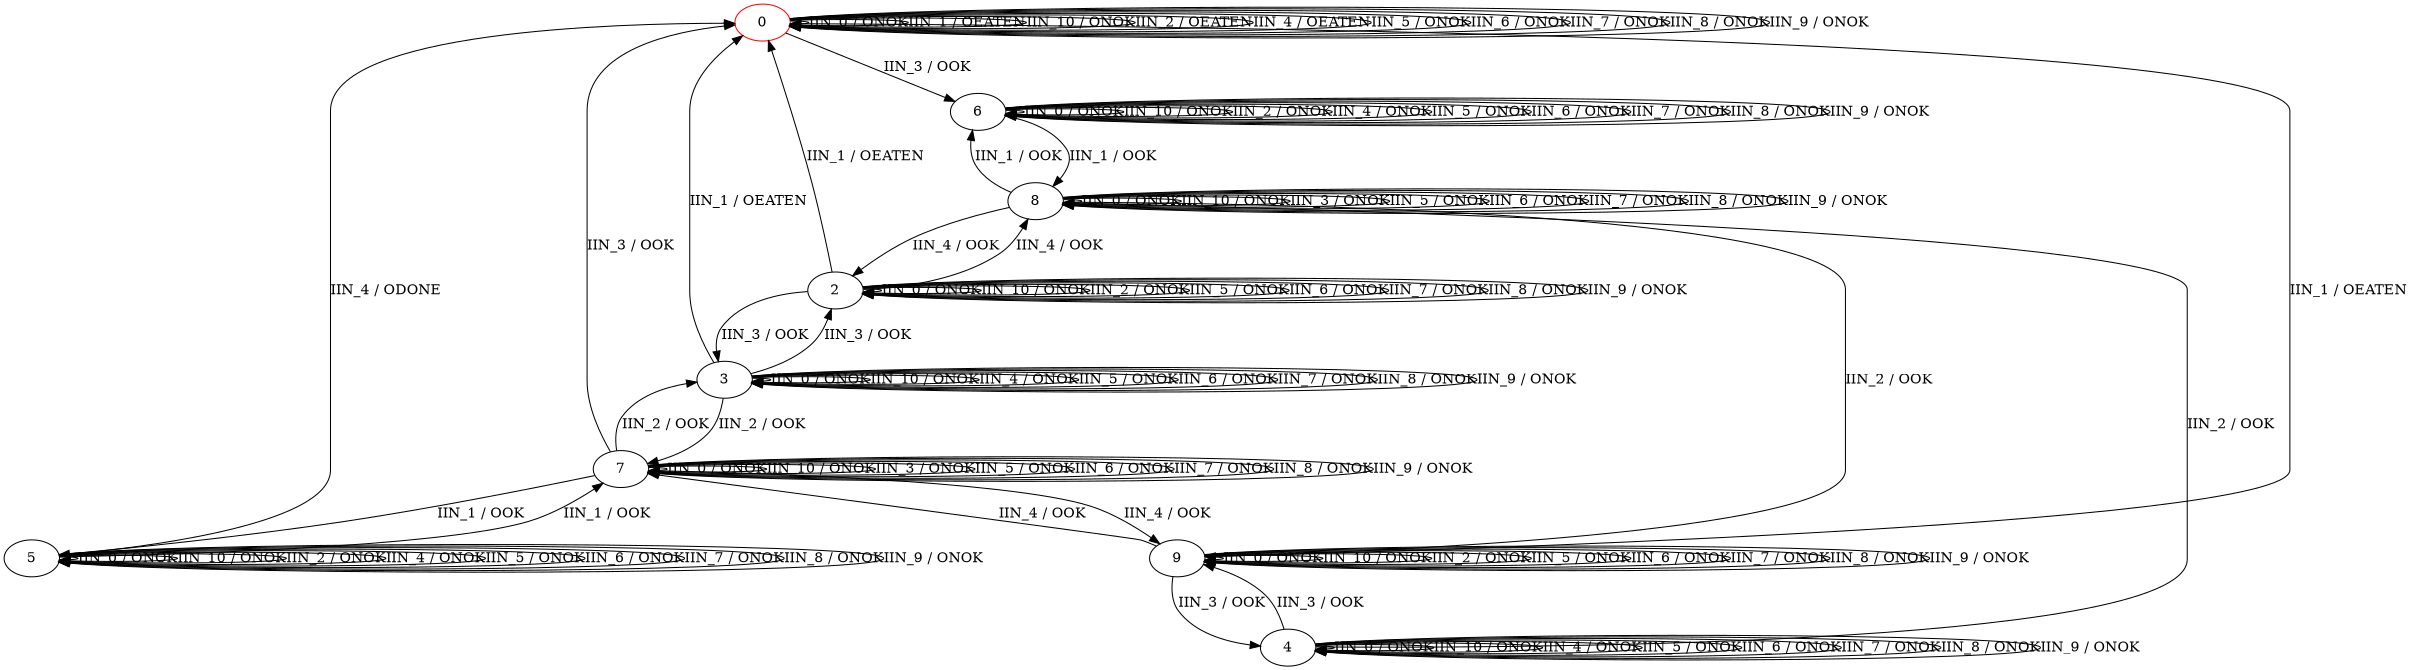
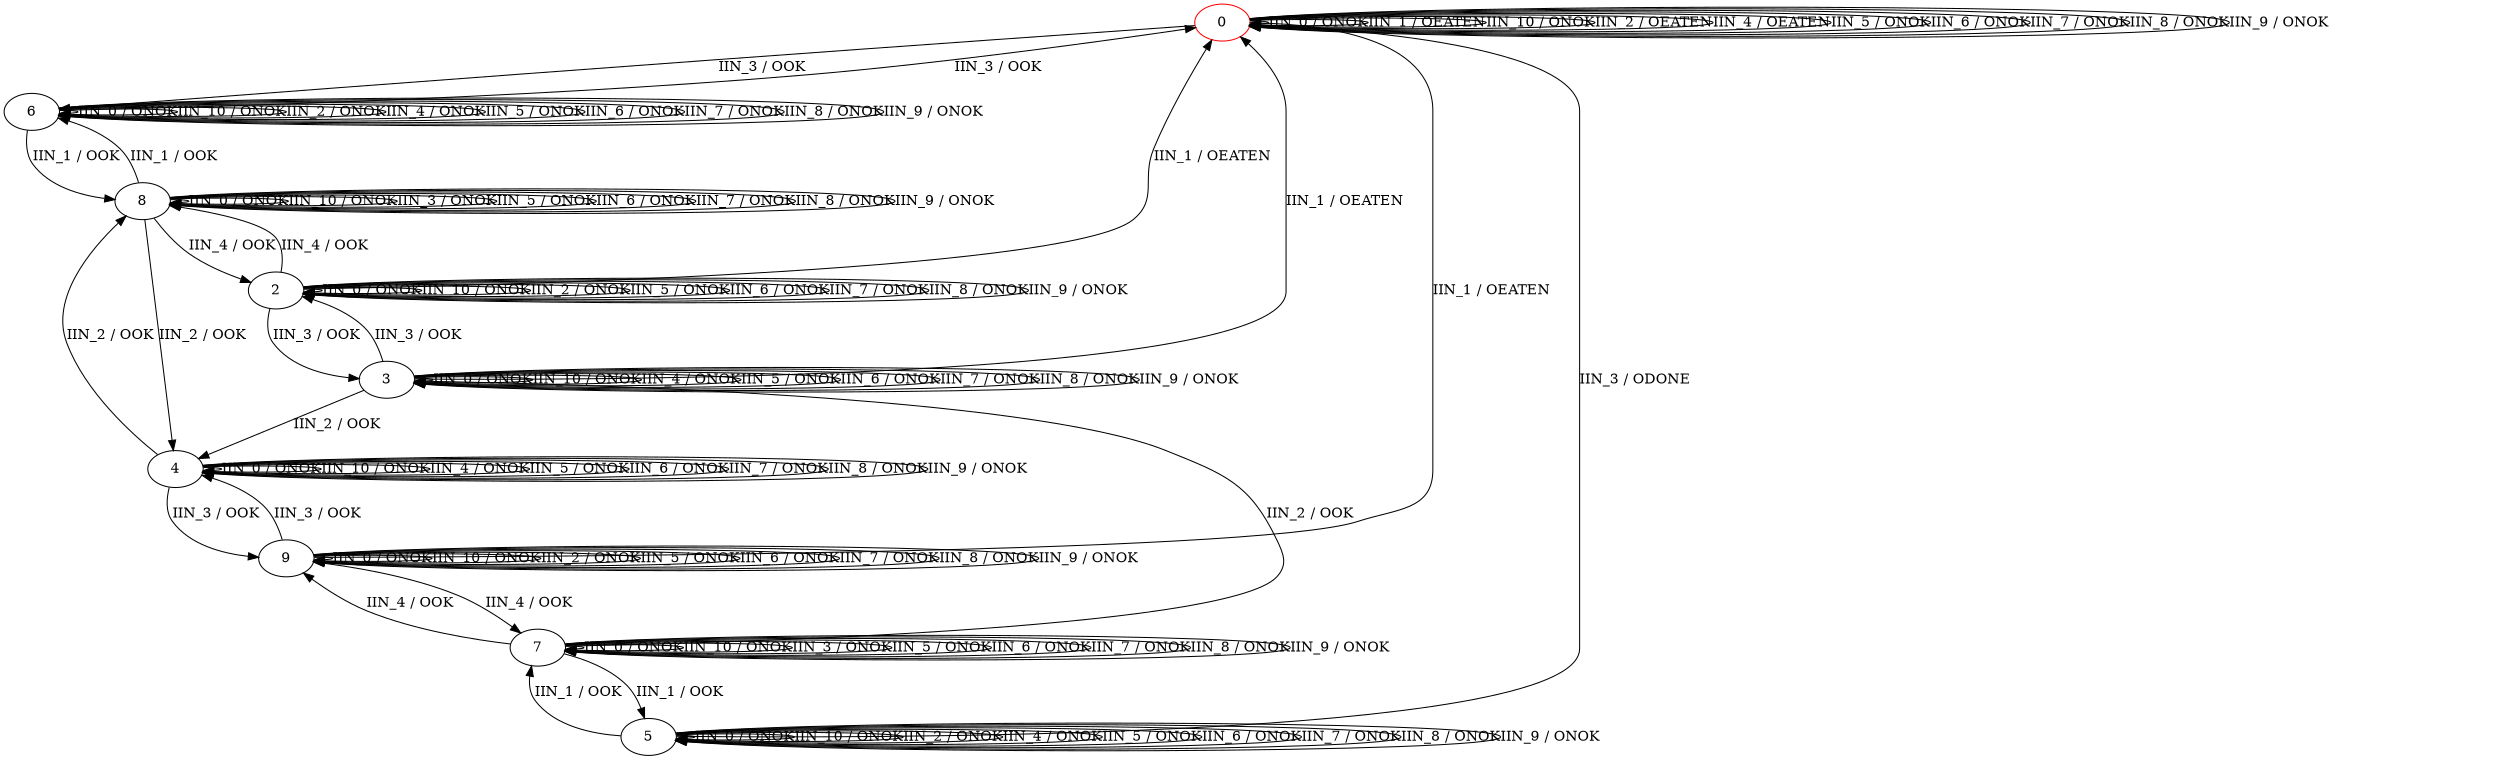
(587, 196) -> (624, 88)
(386, 290) -> (1636, 380)
(1845, 303) -> (158, 330)
(701, 440) -> (286, 422)
